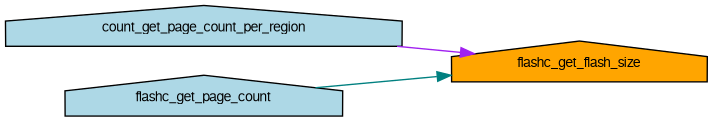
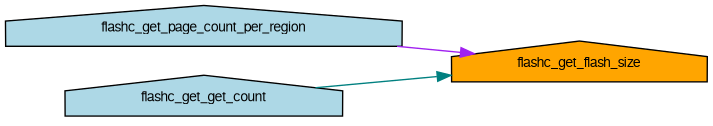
(204, 28) -> (204, 28)
(204, 98) -> (204, 98)
